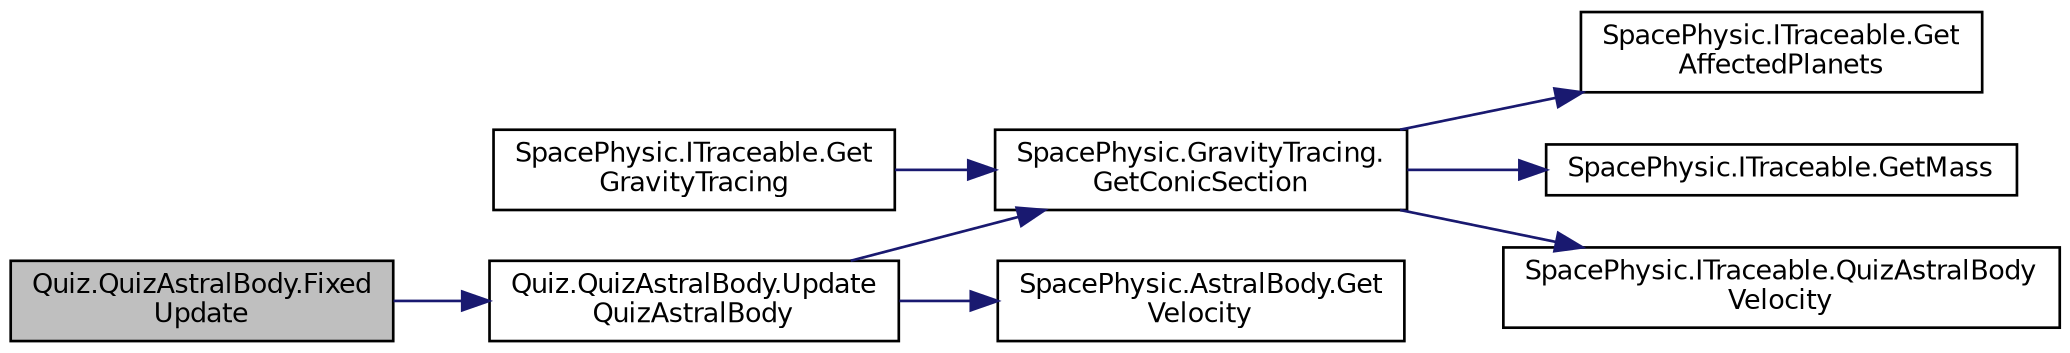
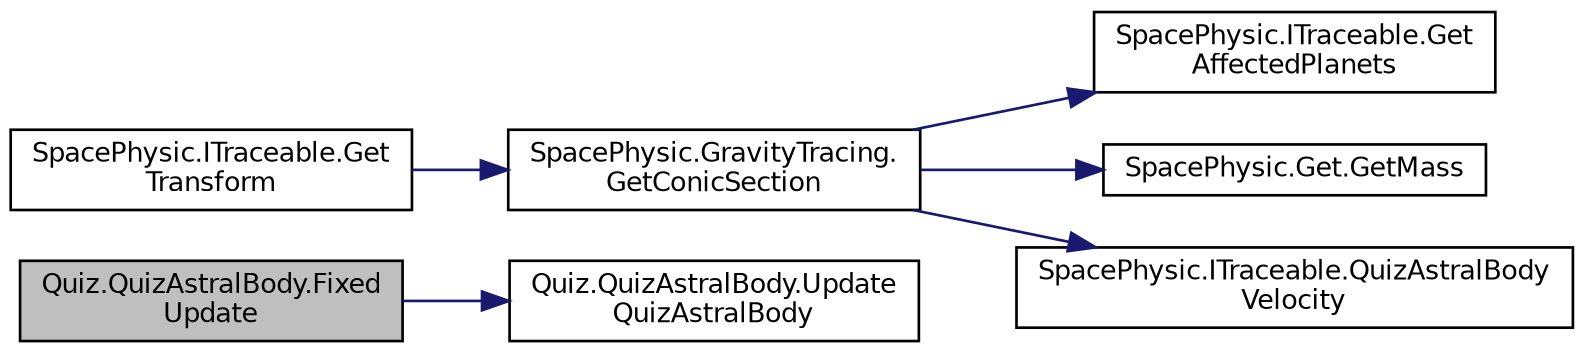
(694, 170) -> (211, 170)
(1782, 170) -> (1295, 170)
(935, 239) -> none
(1201, 301) -> none
